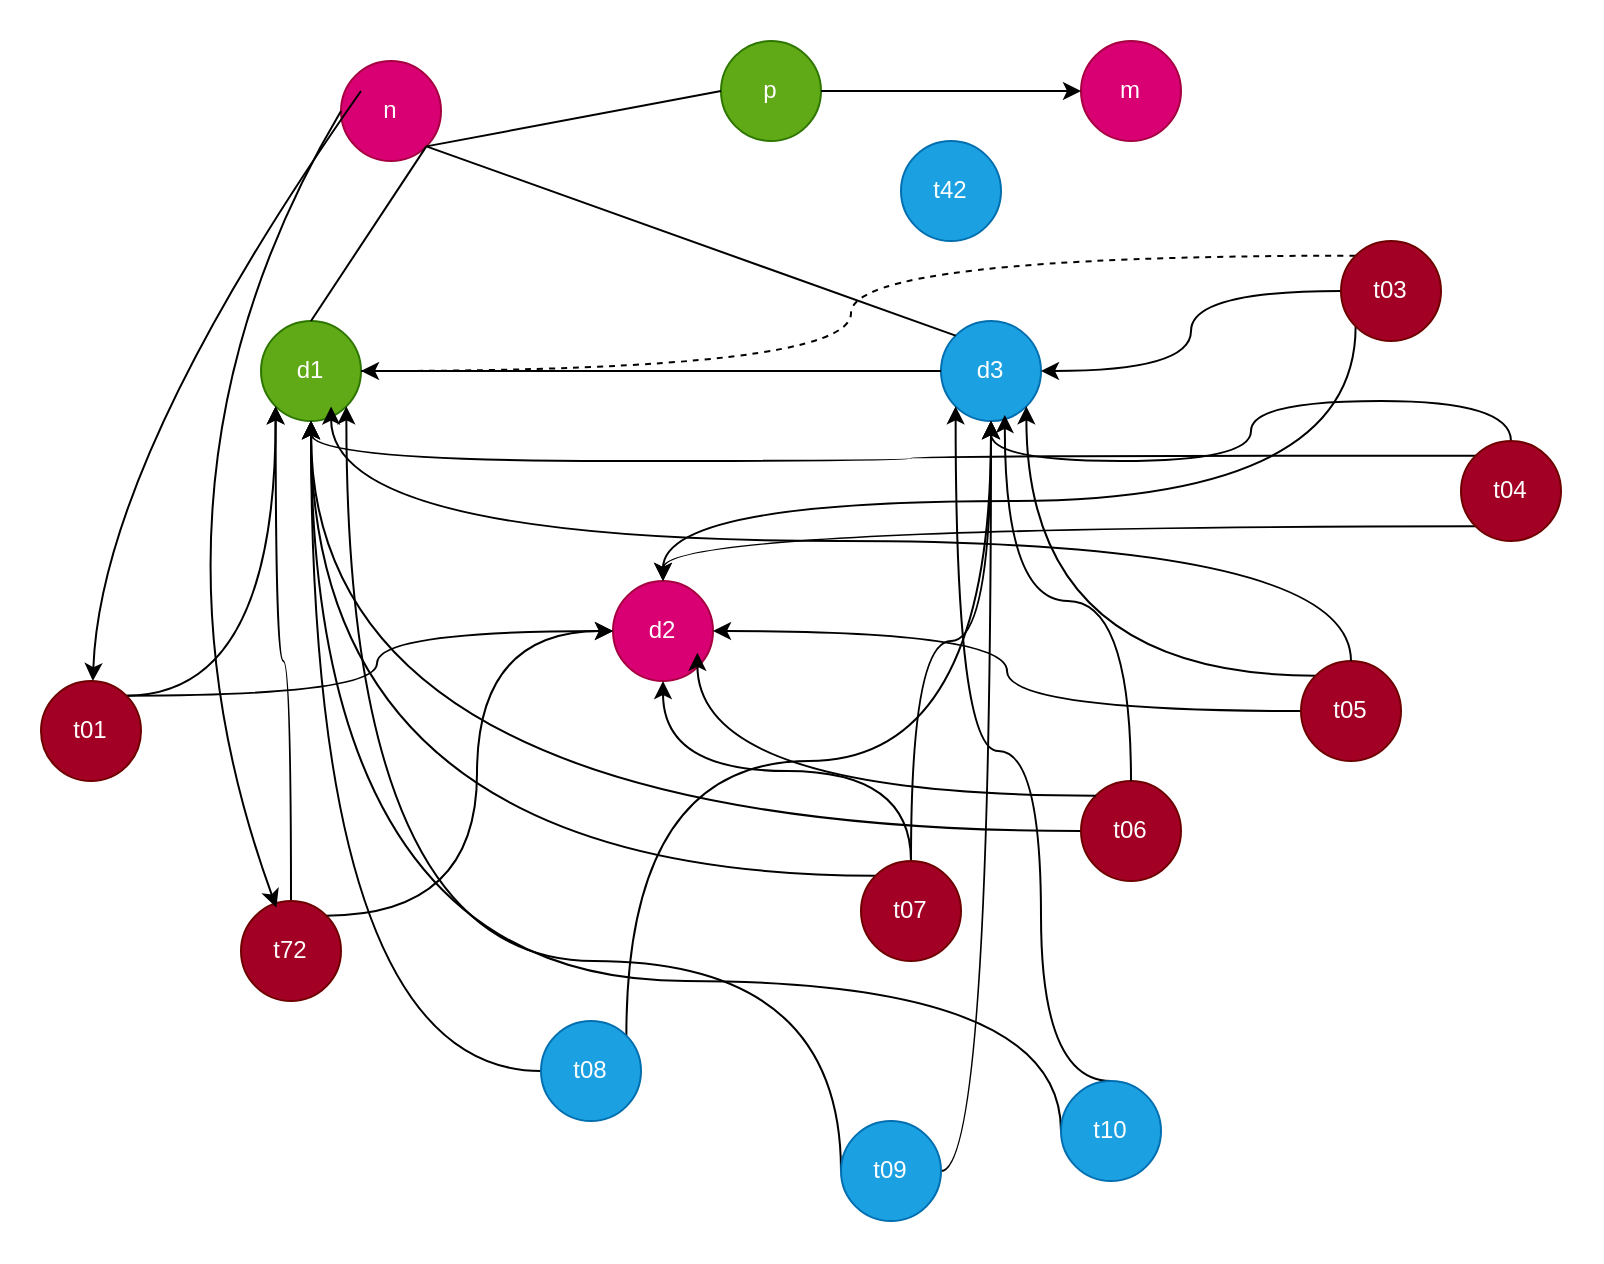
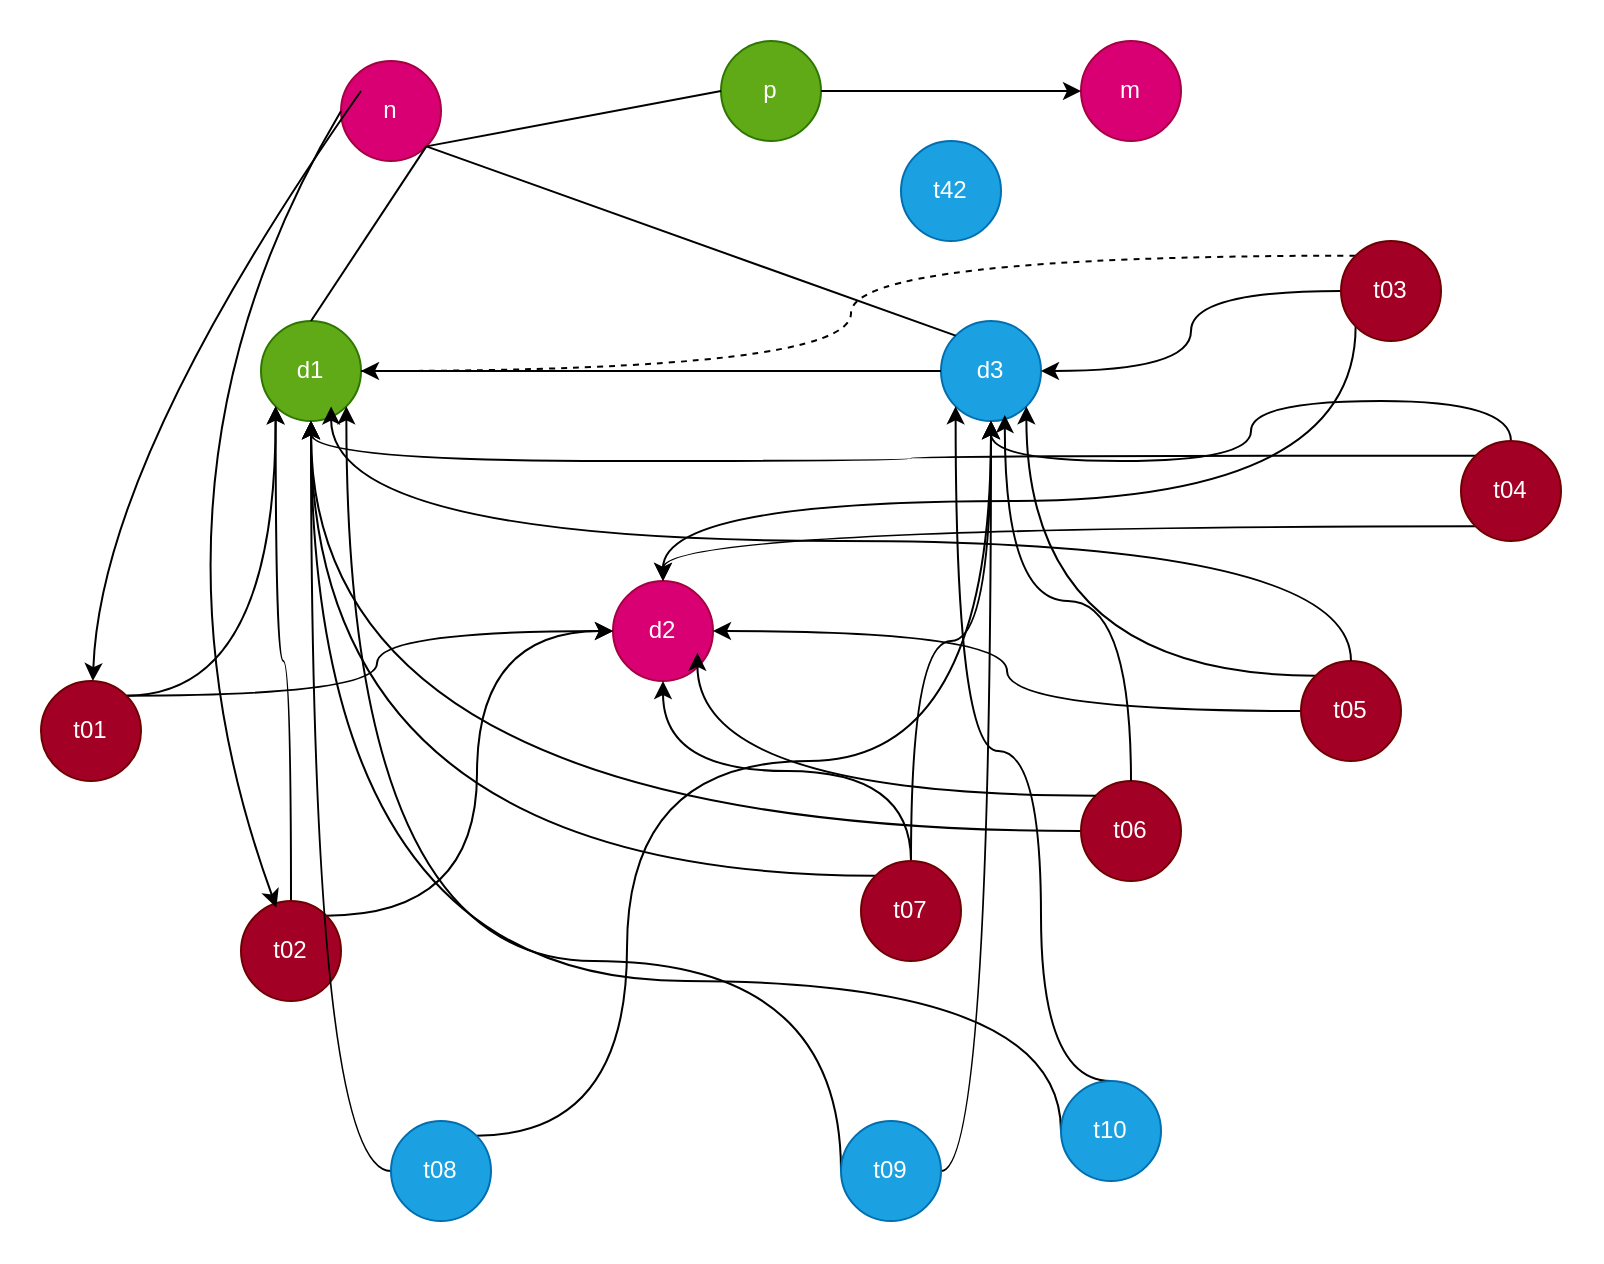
(291, 951) -> (291, 951)
(591, 1071) -> (441, 1171)
